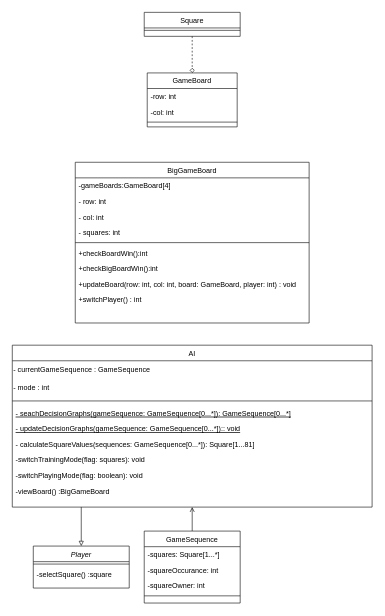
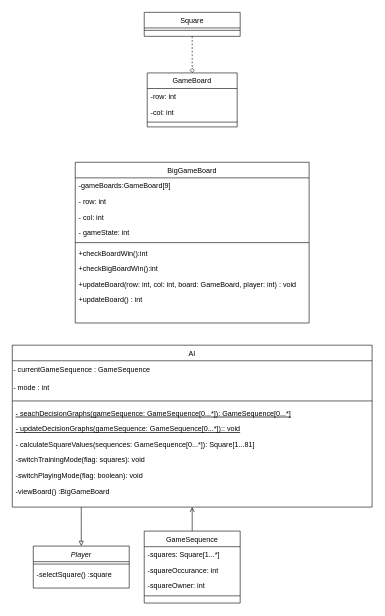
(126, 186) -> (126, 186)
(103, 233) -> (107, 233)
(115, 300) -> (115, 300)
